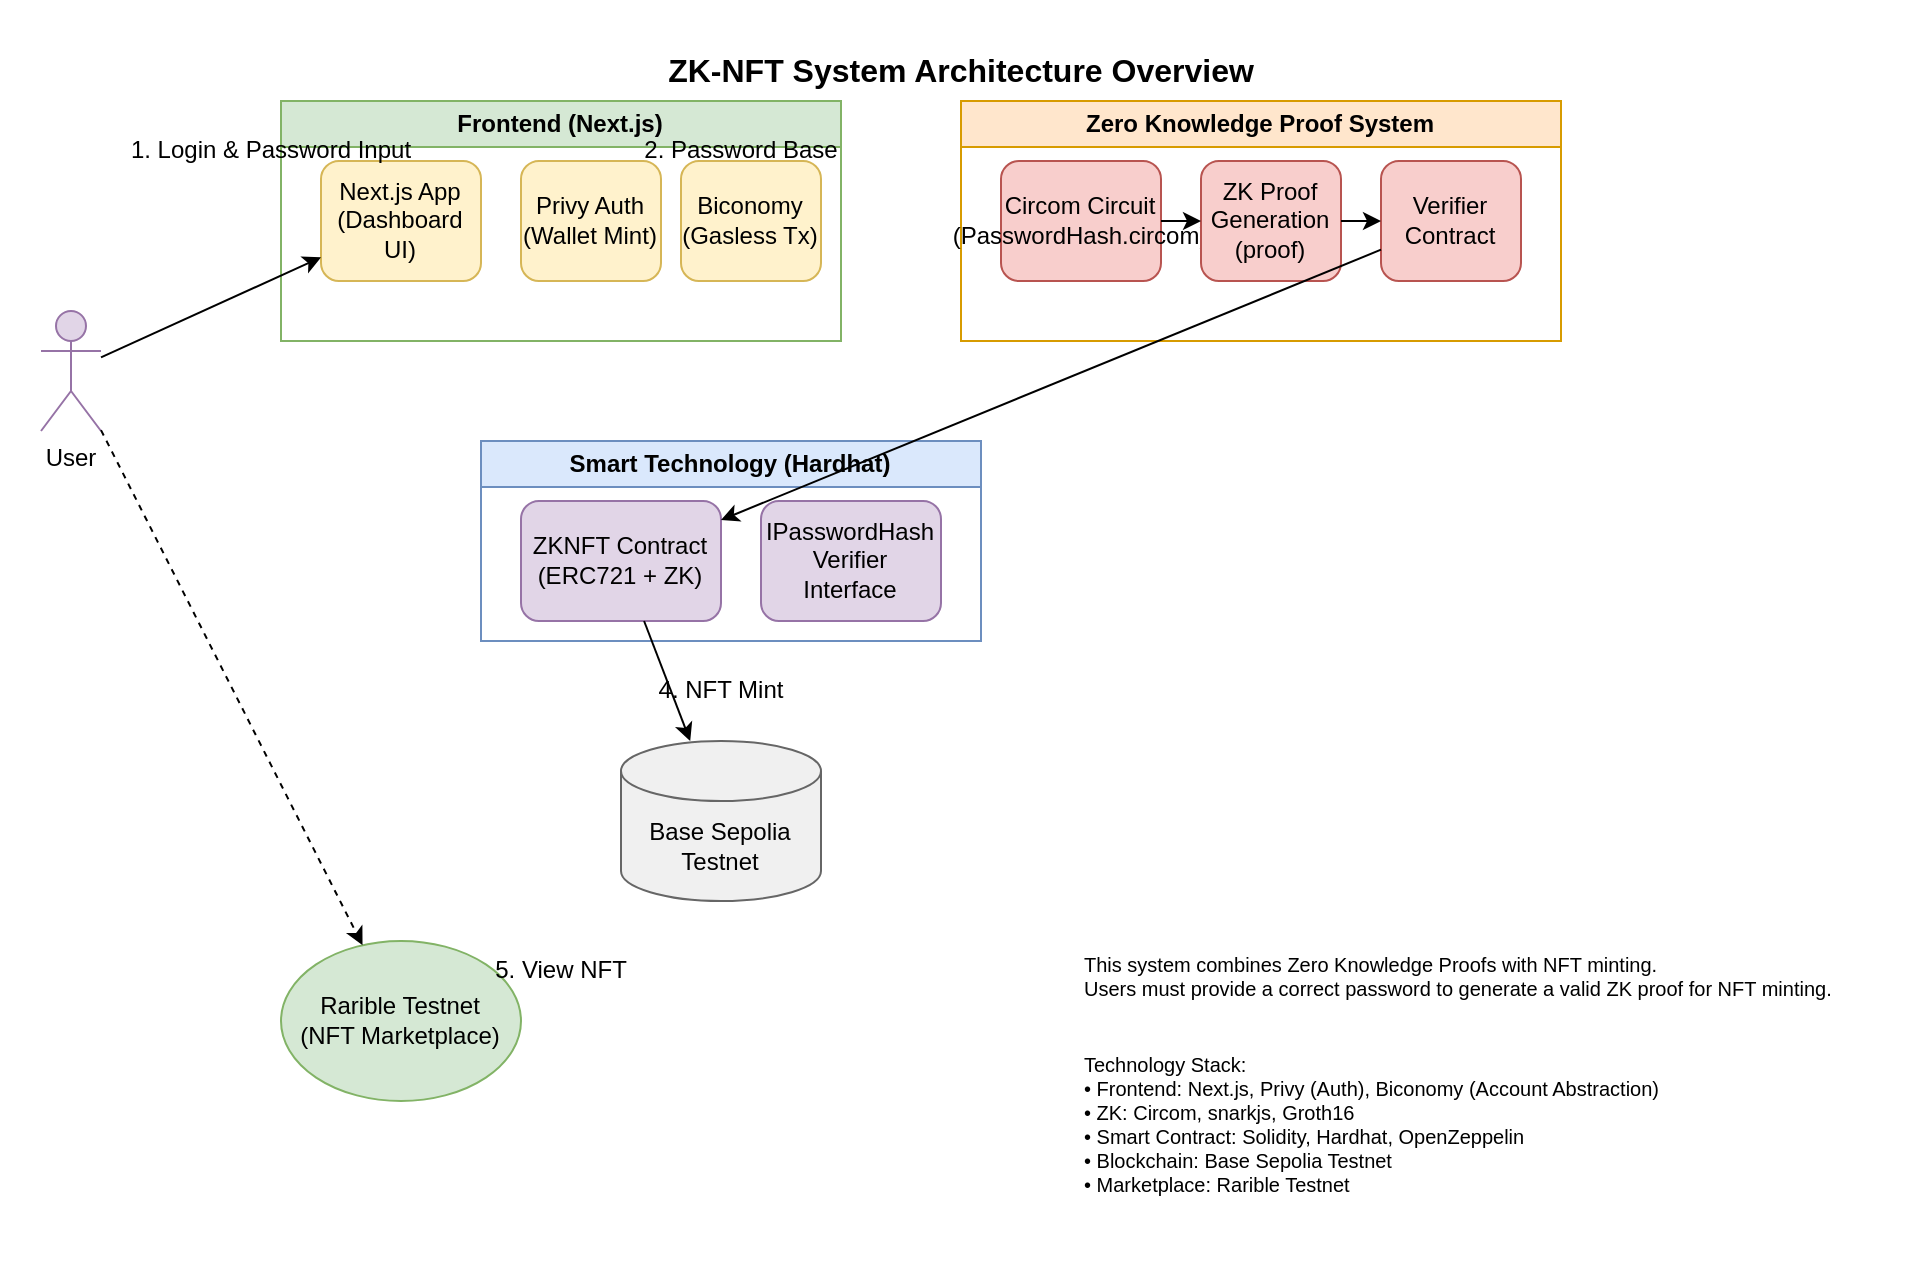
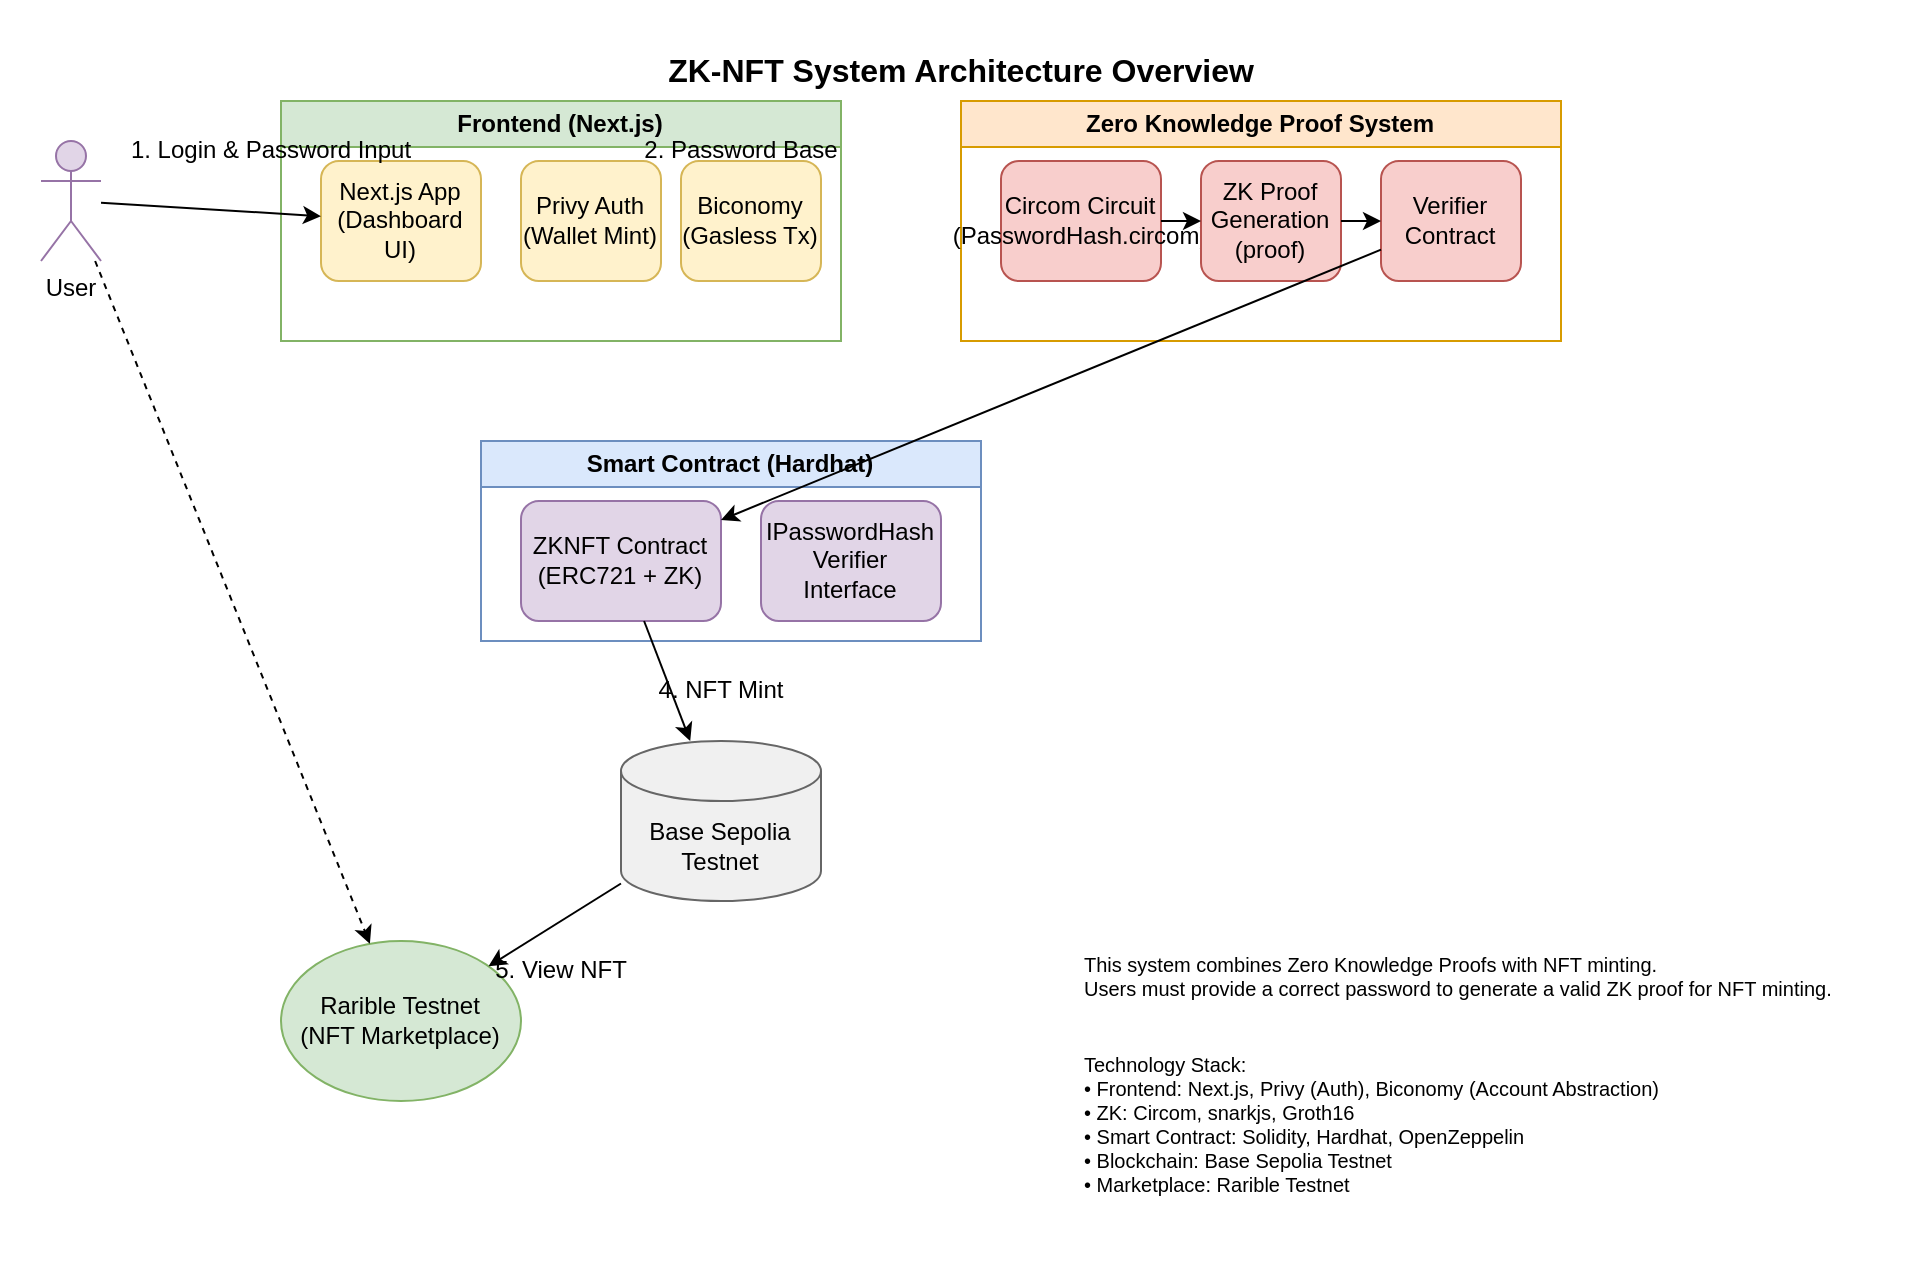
(71, 371) -> (71, 201)
(731, 465) -> (731, 465)
none -> (561, 921)
